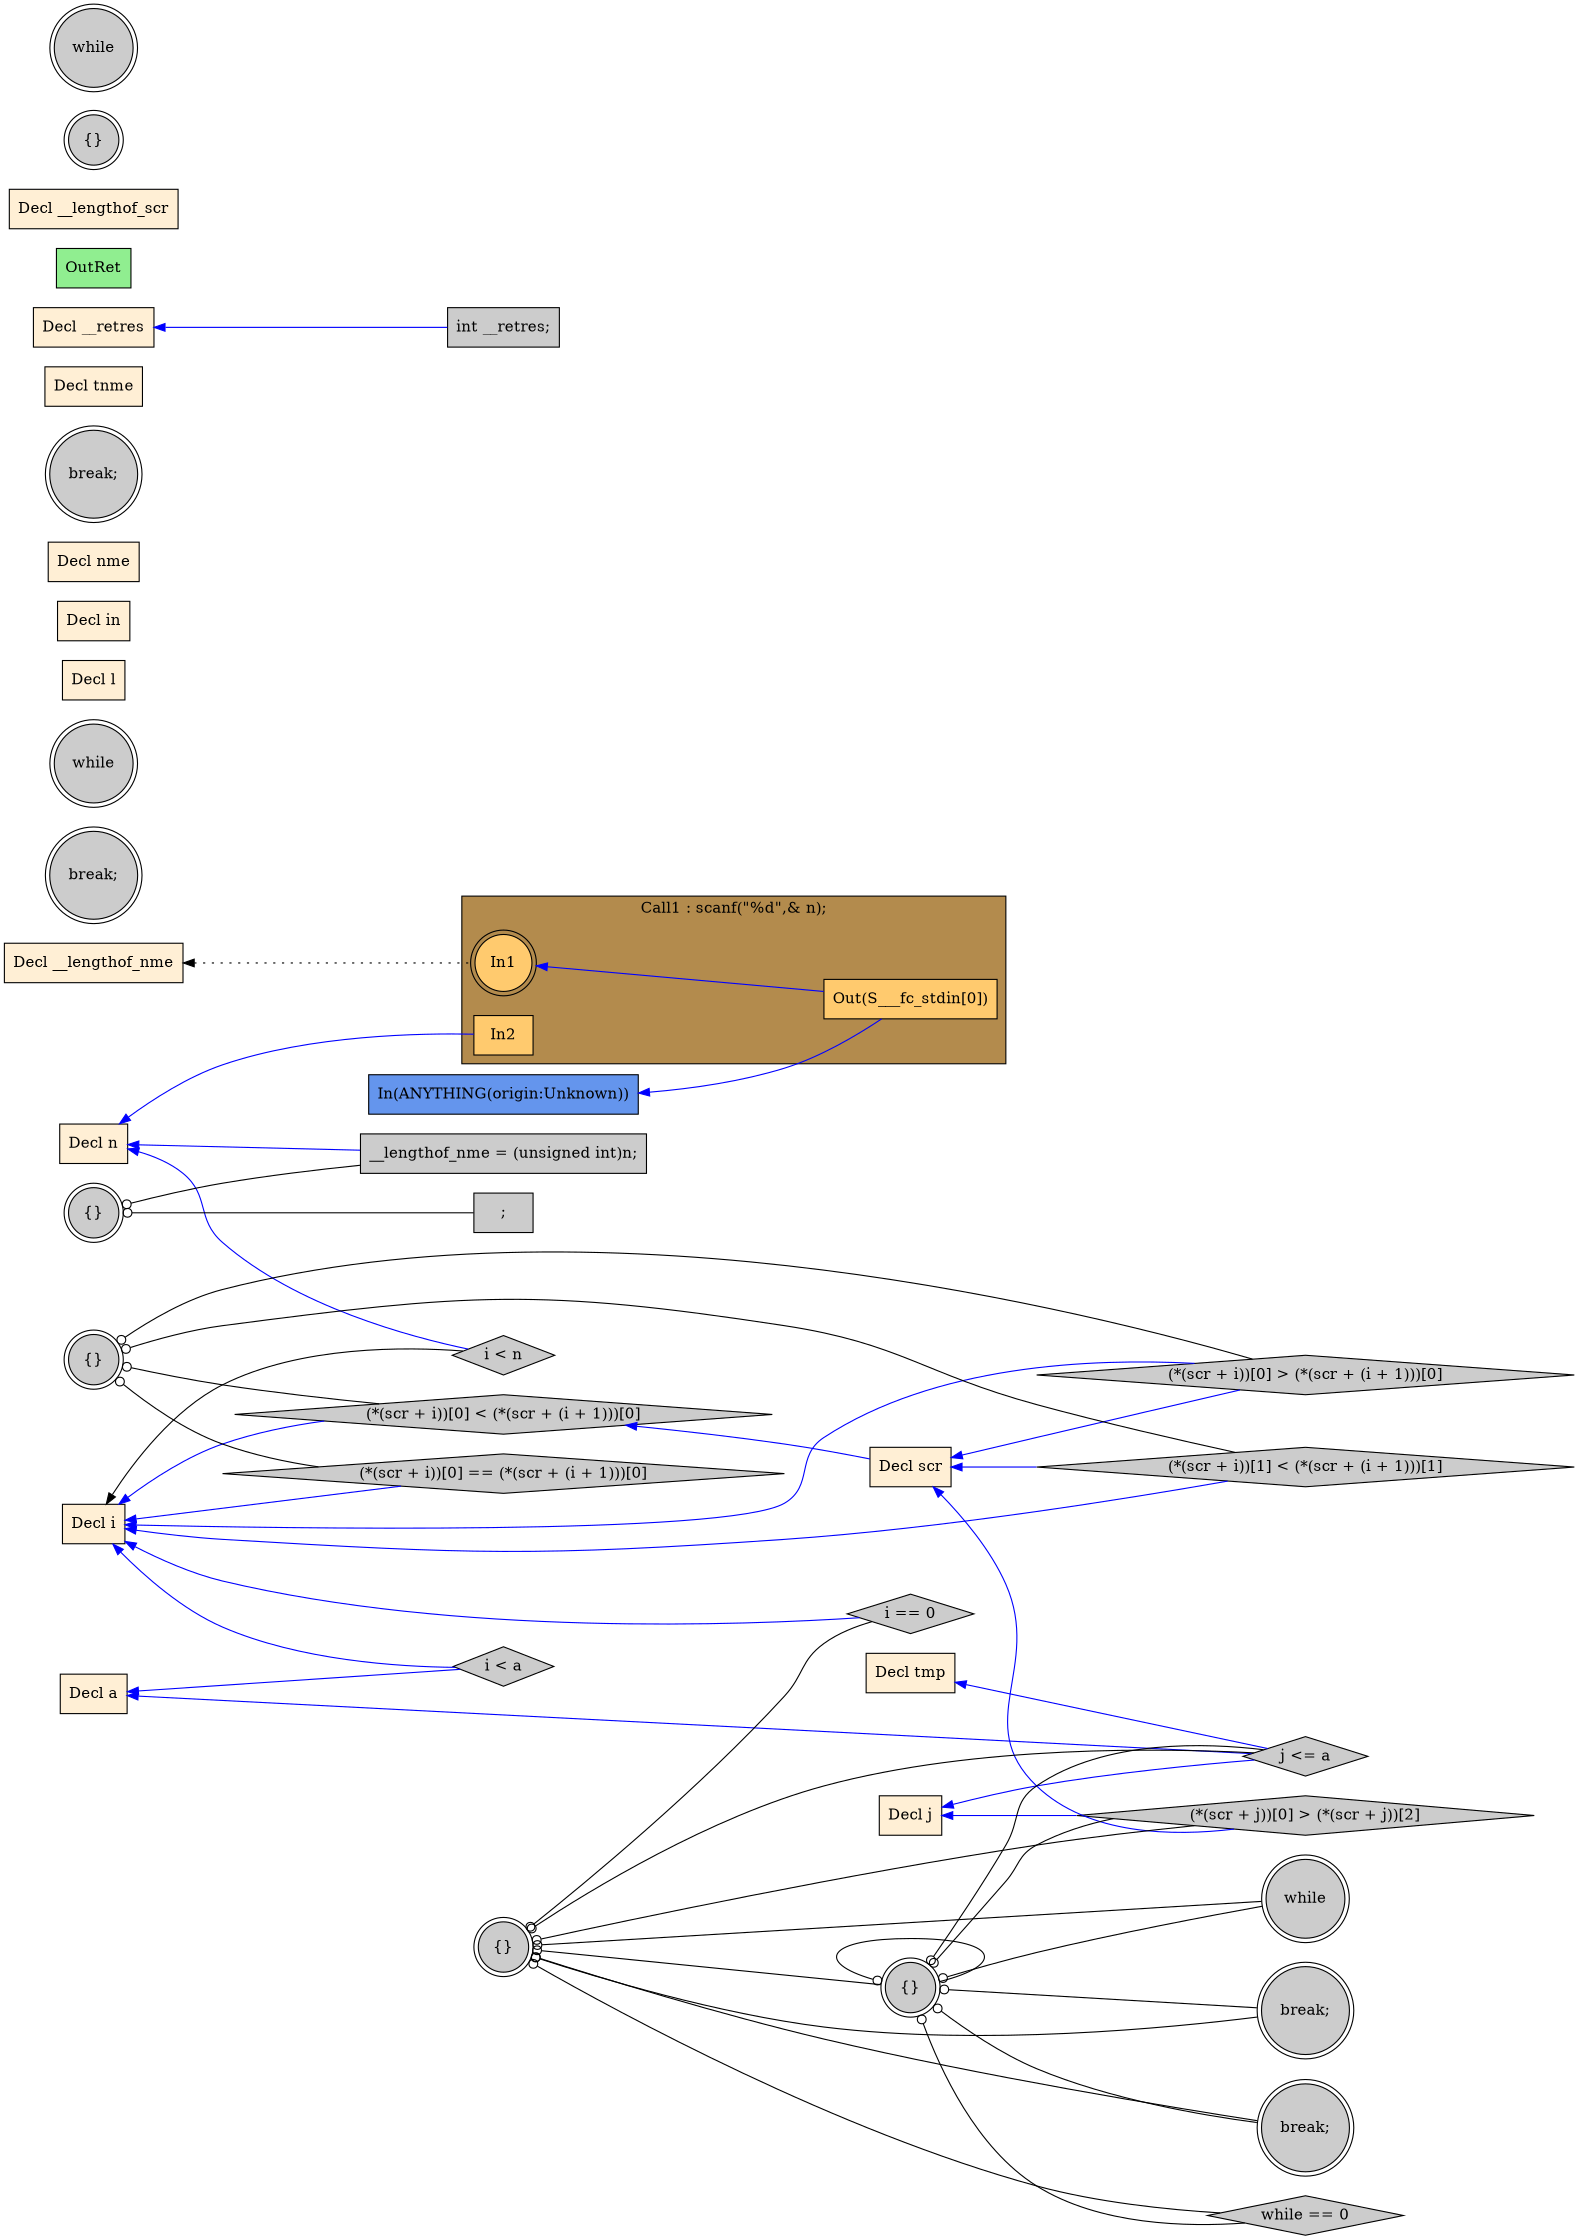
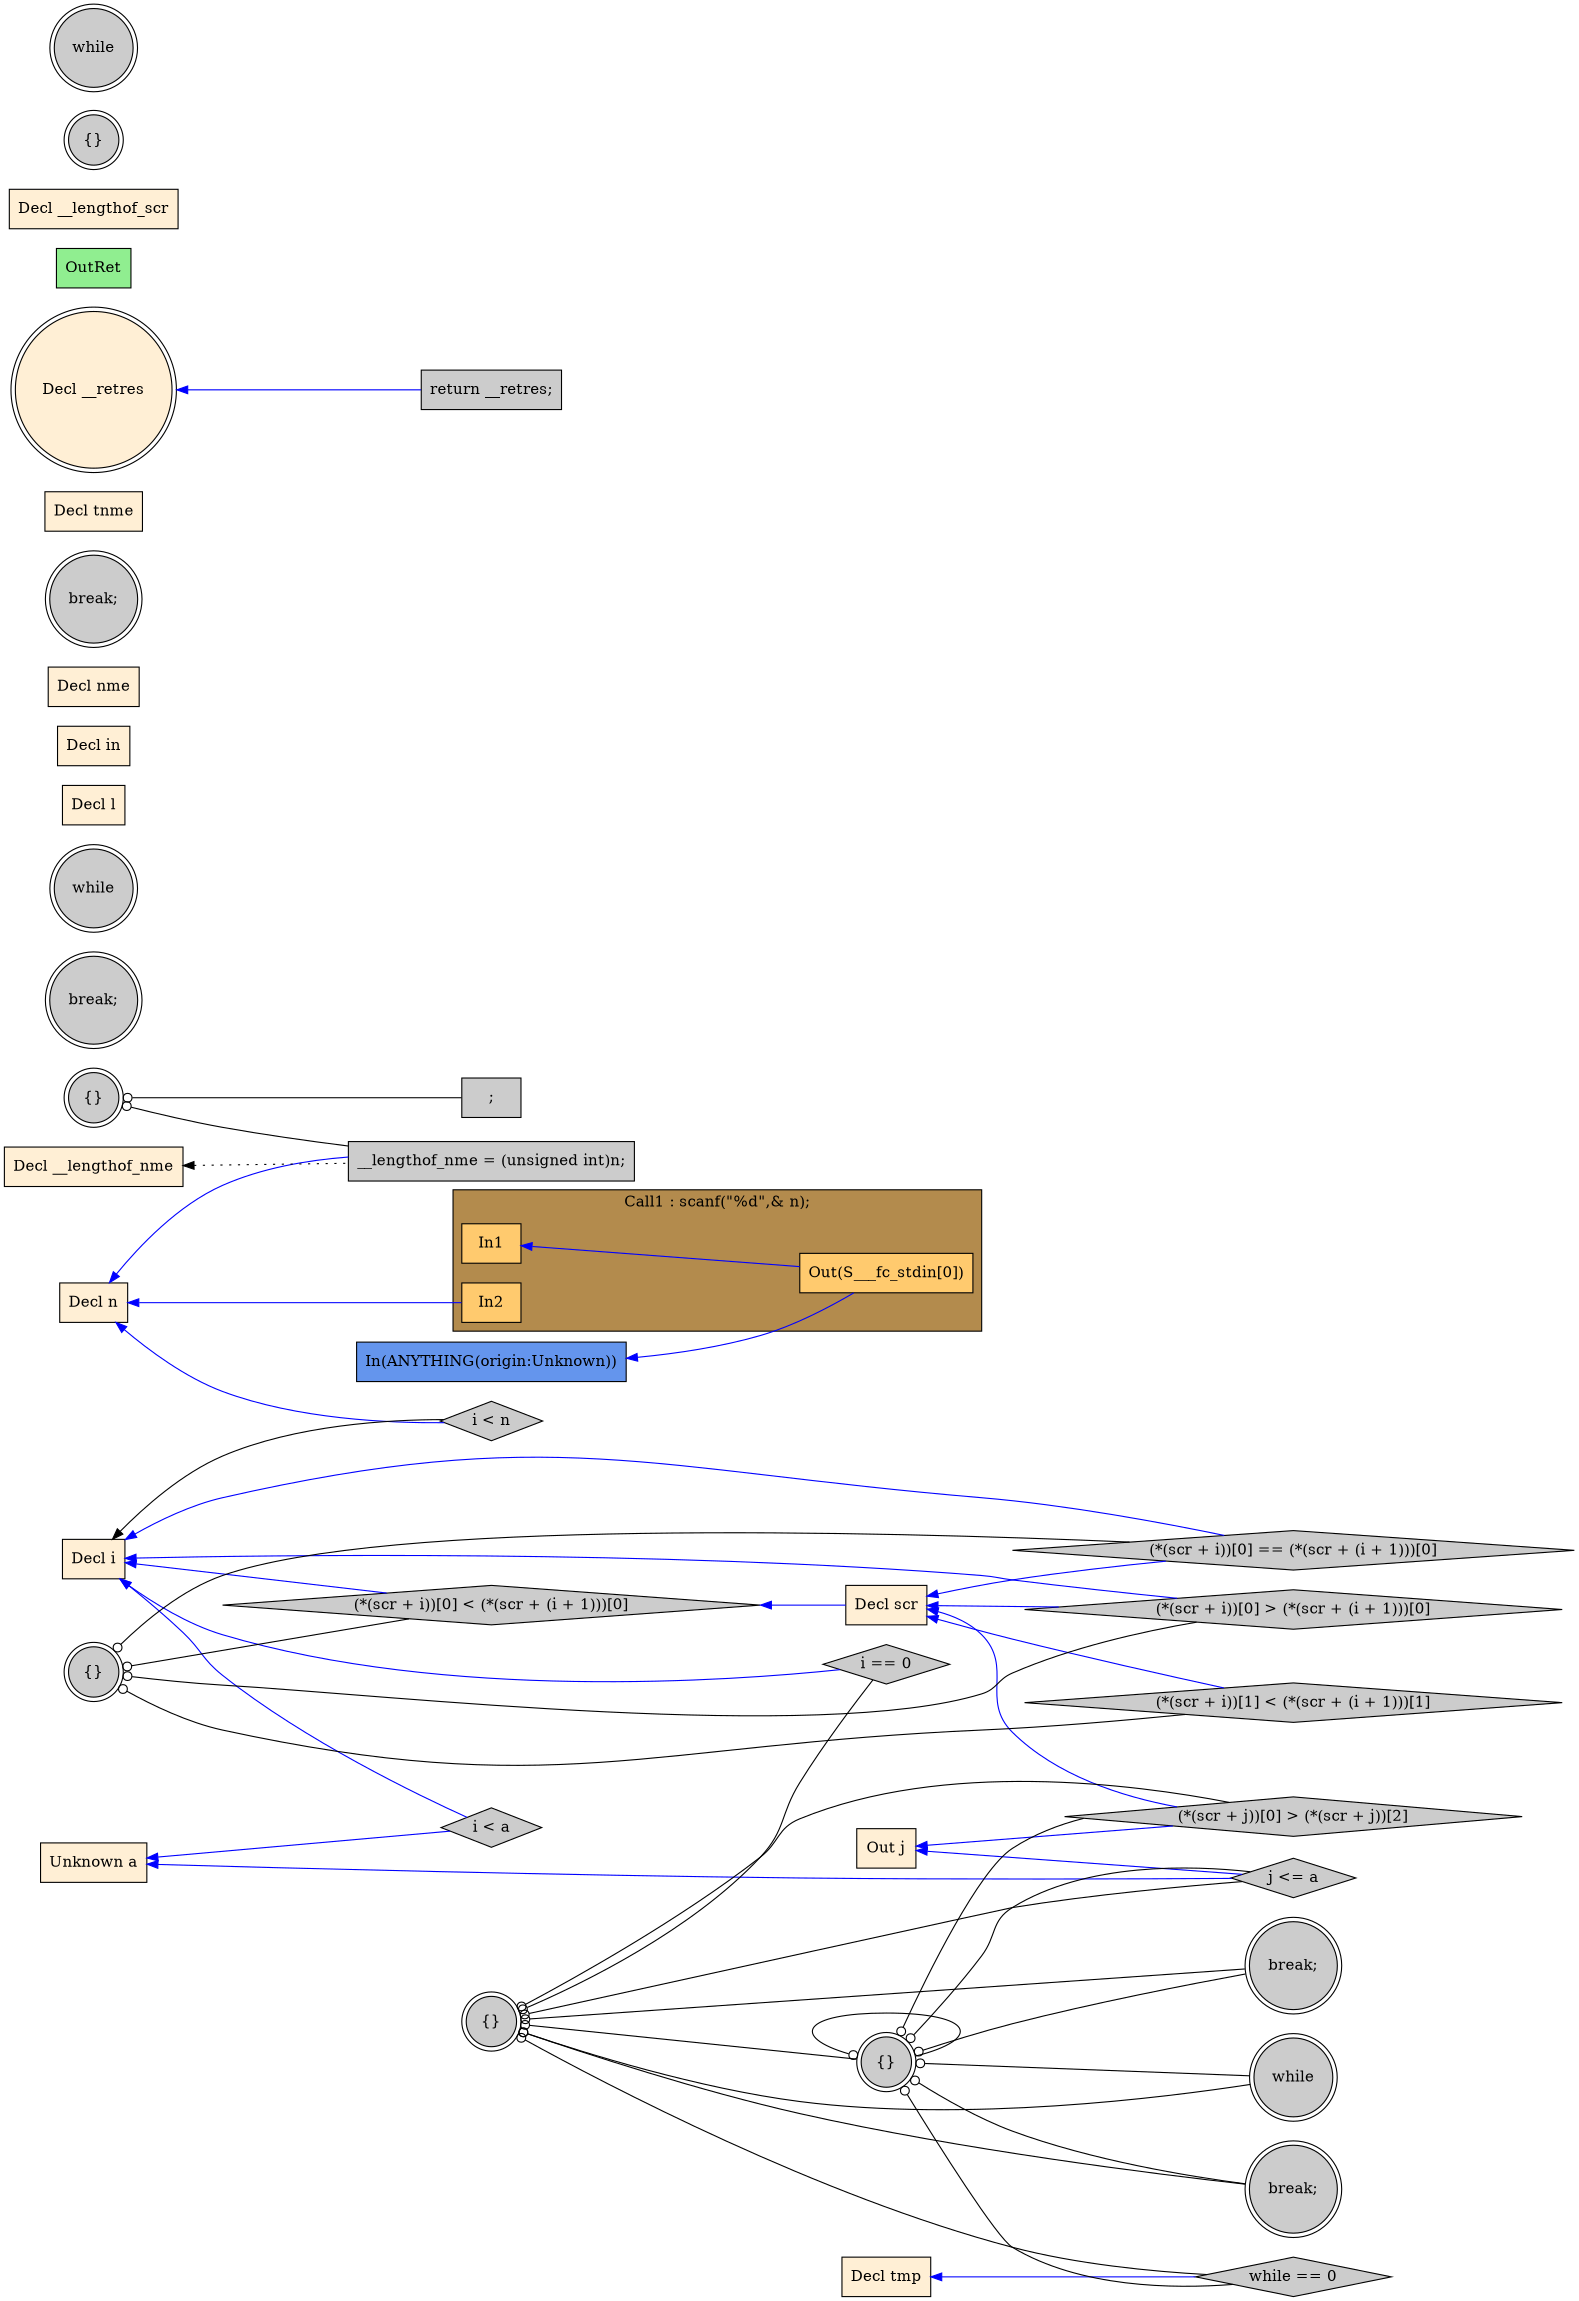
(94, 327) -> (94, 390)
(503, 327) -> (491, 390)
(332, 963) -> (260, 1164)
(503, 963) -> (491, 1243)
(683, 1546) -> none
none -> (1051, 1574)
(94, 1694) -> (94, 1863)
(1117, 1717) -> (1062, 2277)
(911, 1815) -> (886, 1848)
